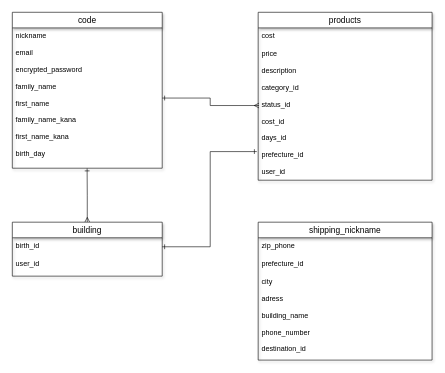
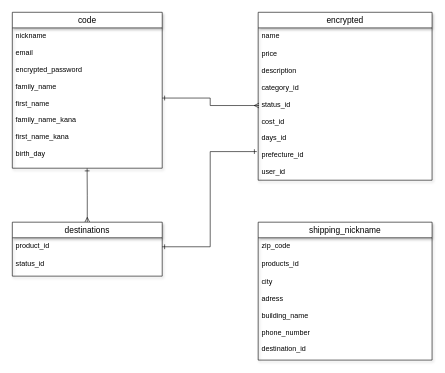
(345, 21) -> (345, 21)
(270, 36) -> (270, 36)
(87, 231) -> (87, 231)
(30, 246) -> (35, 246)
(279, 246) -> (277, 246)
(29, 264) -> (33, 264)
(287, 264) -> (283, 264)
